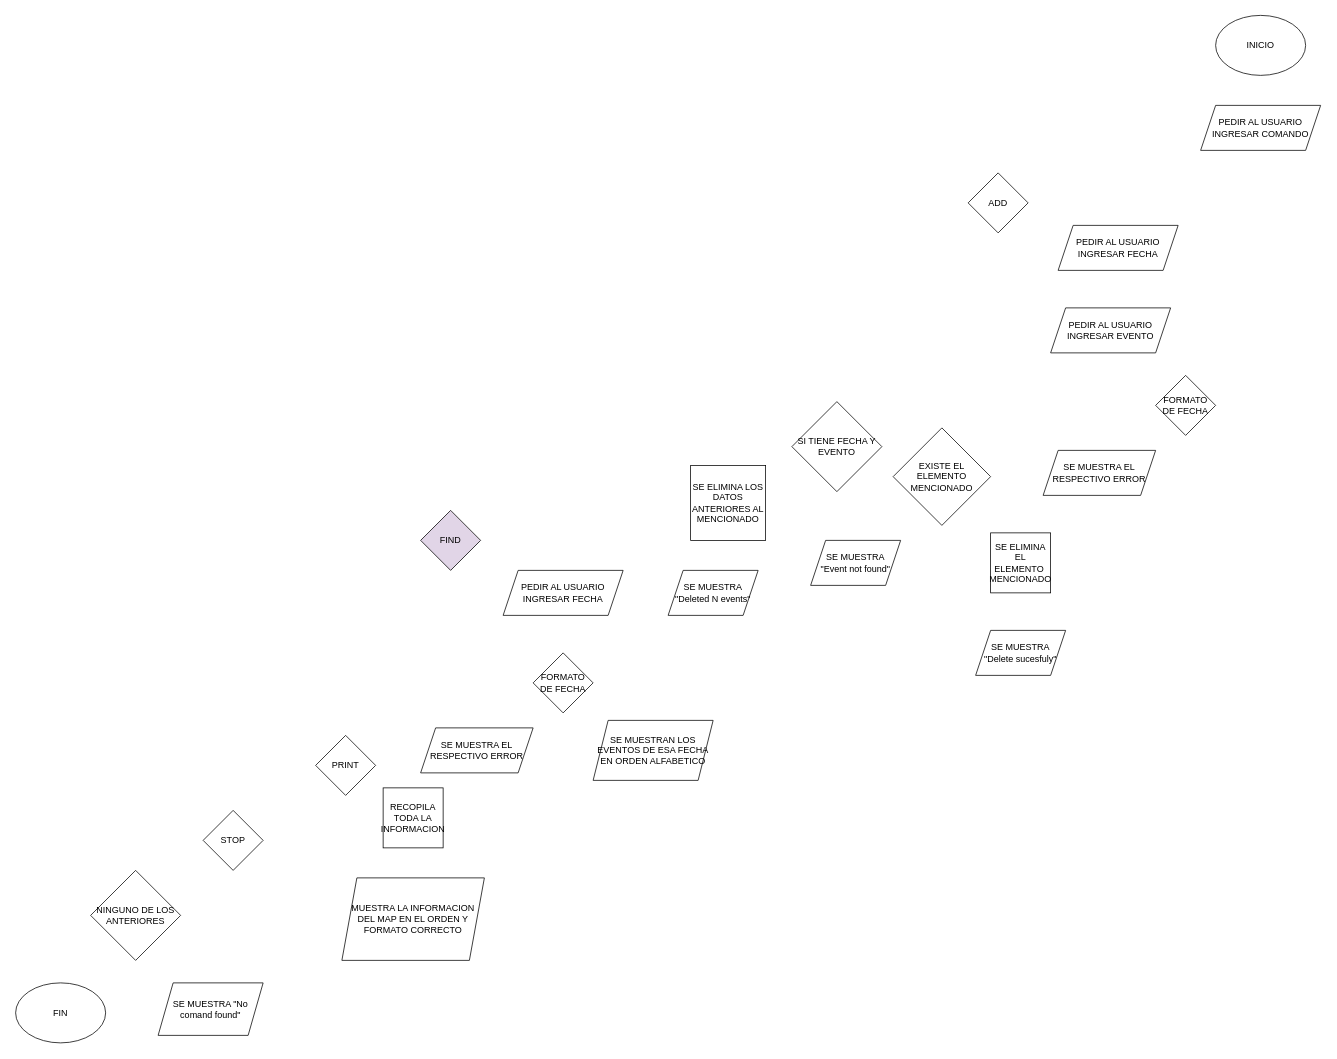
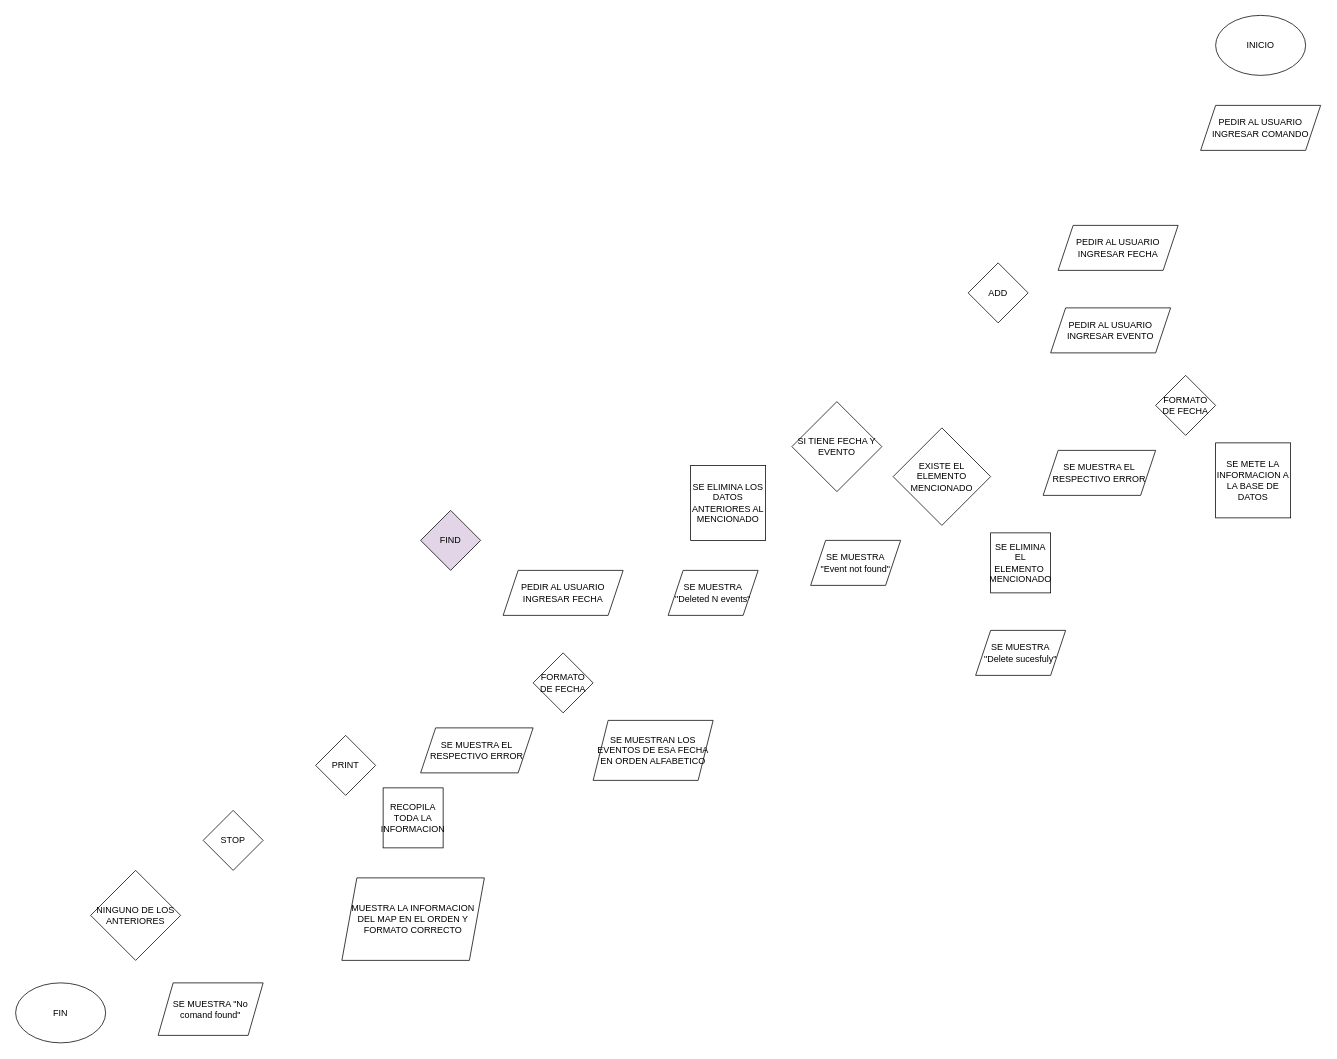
(998, 203) -> (998, 293)
none -> (1253, 480)
